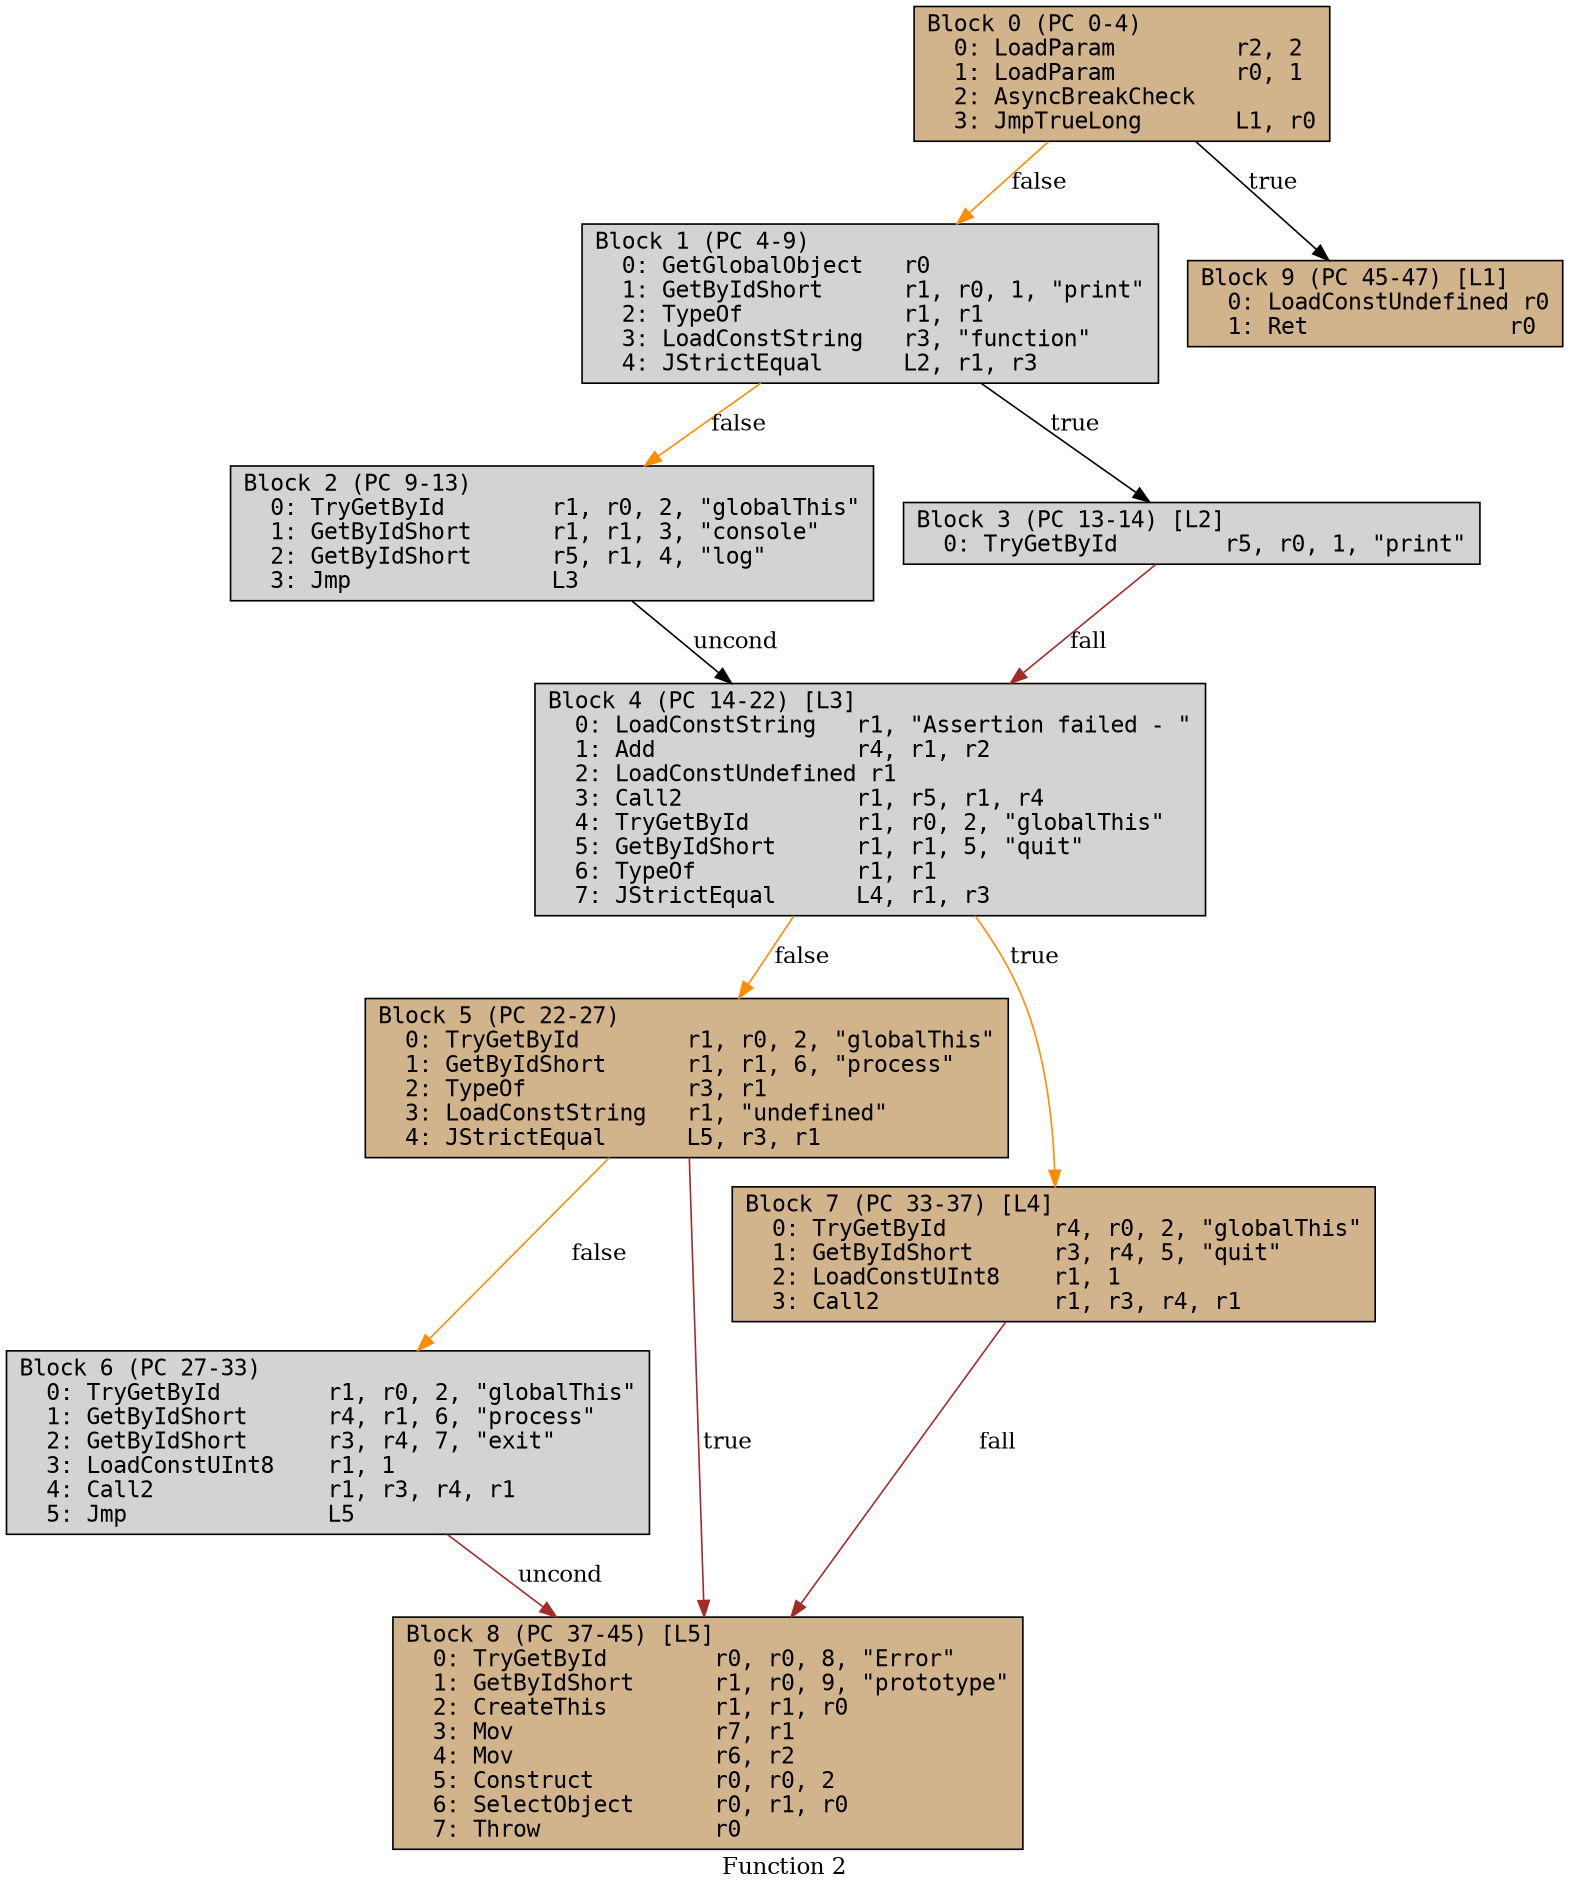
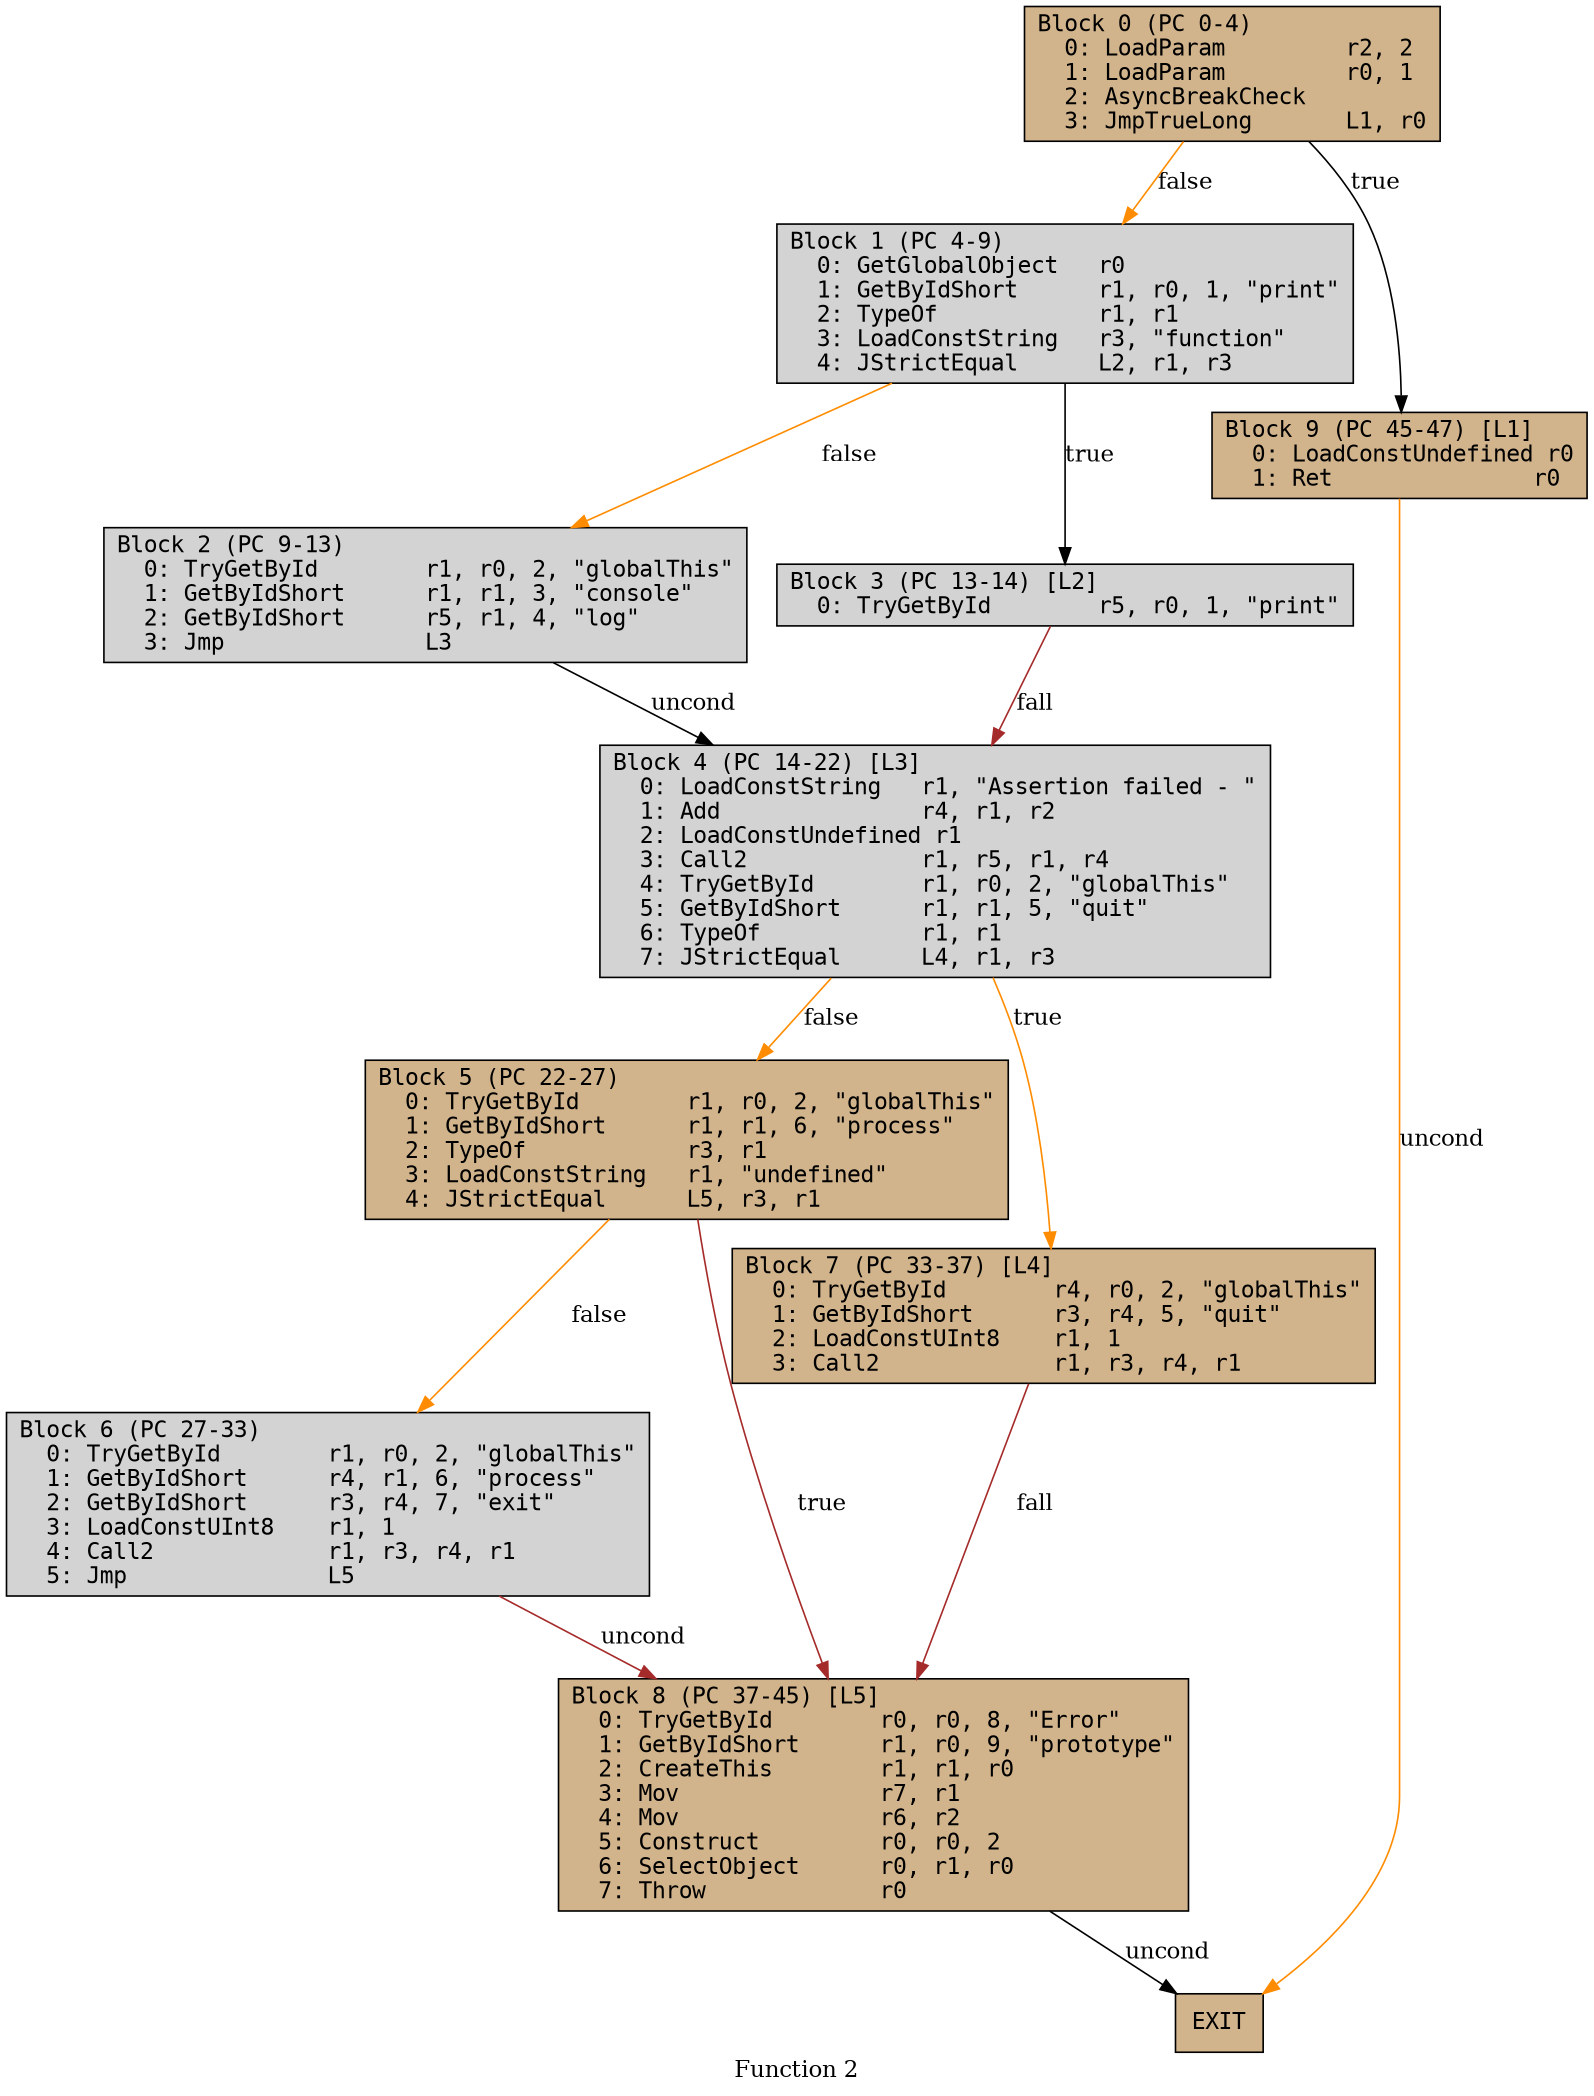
none -> (1219, 2023)
